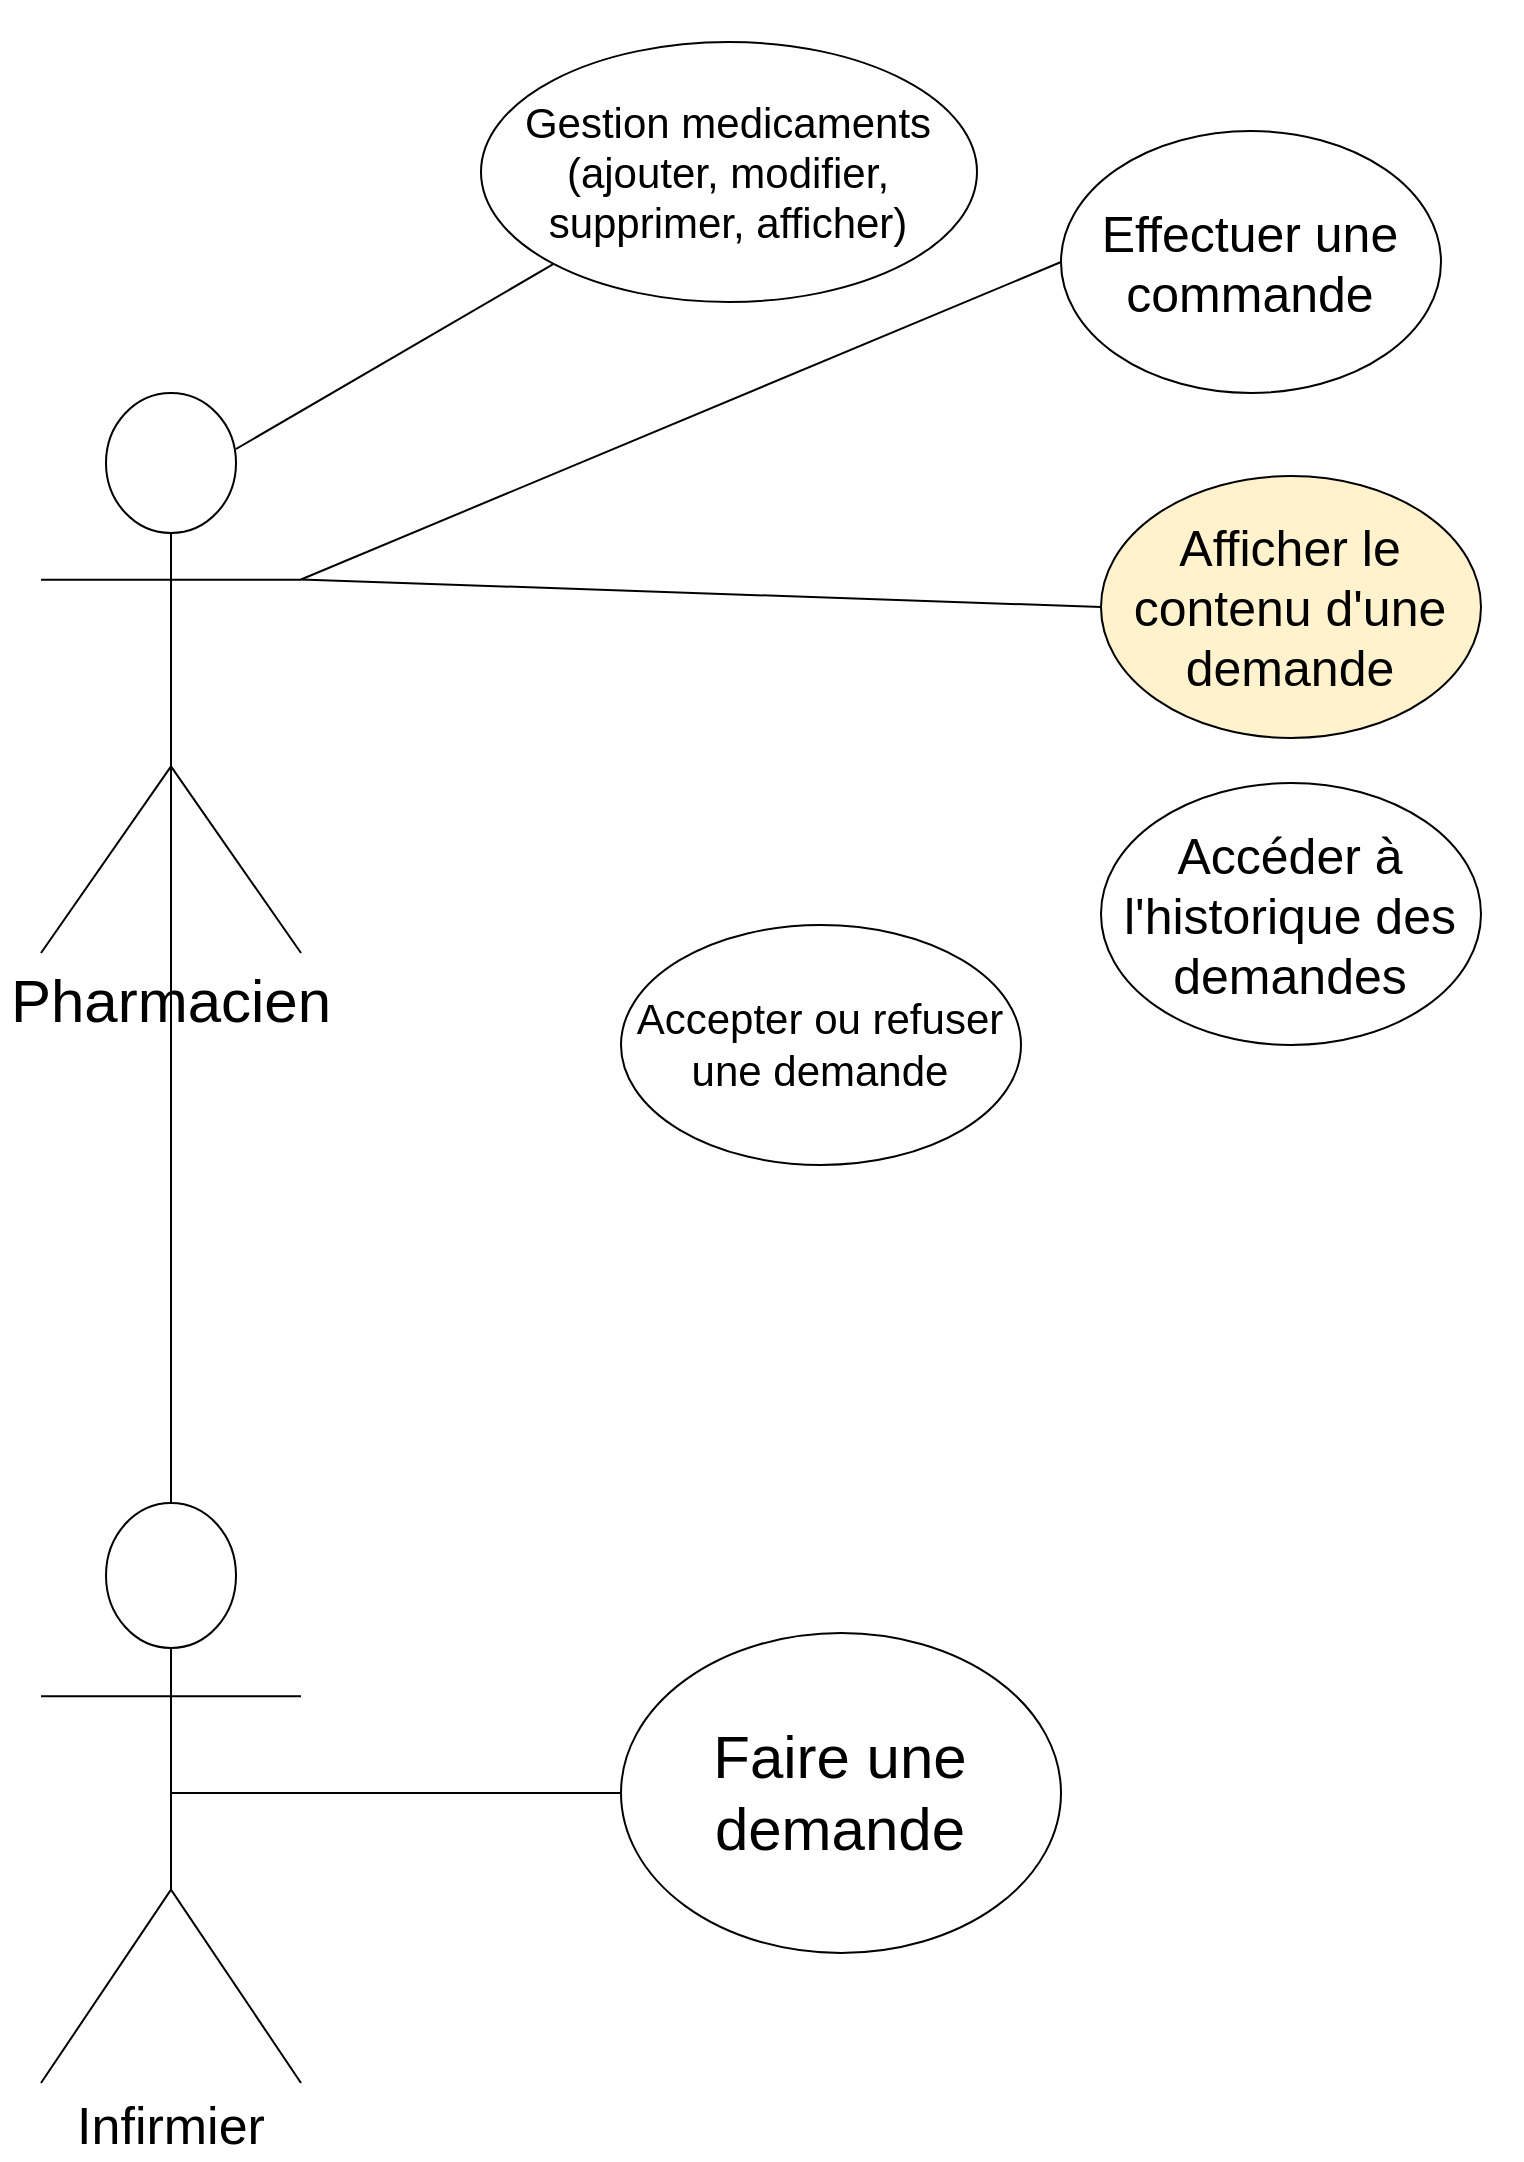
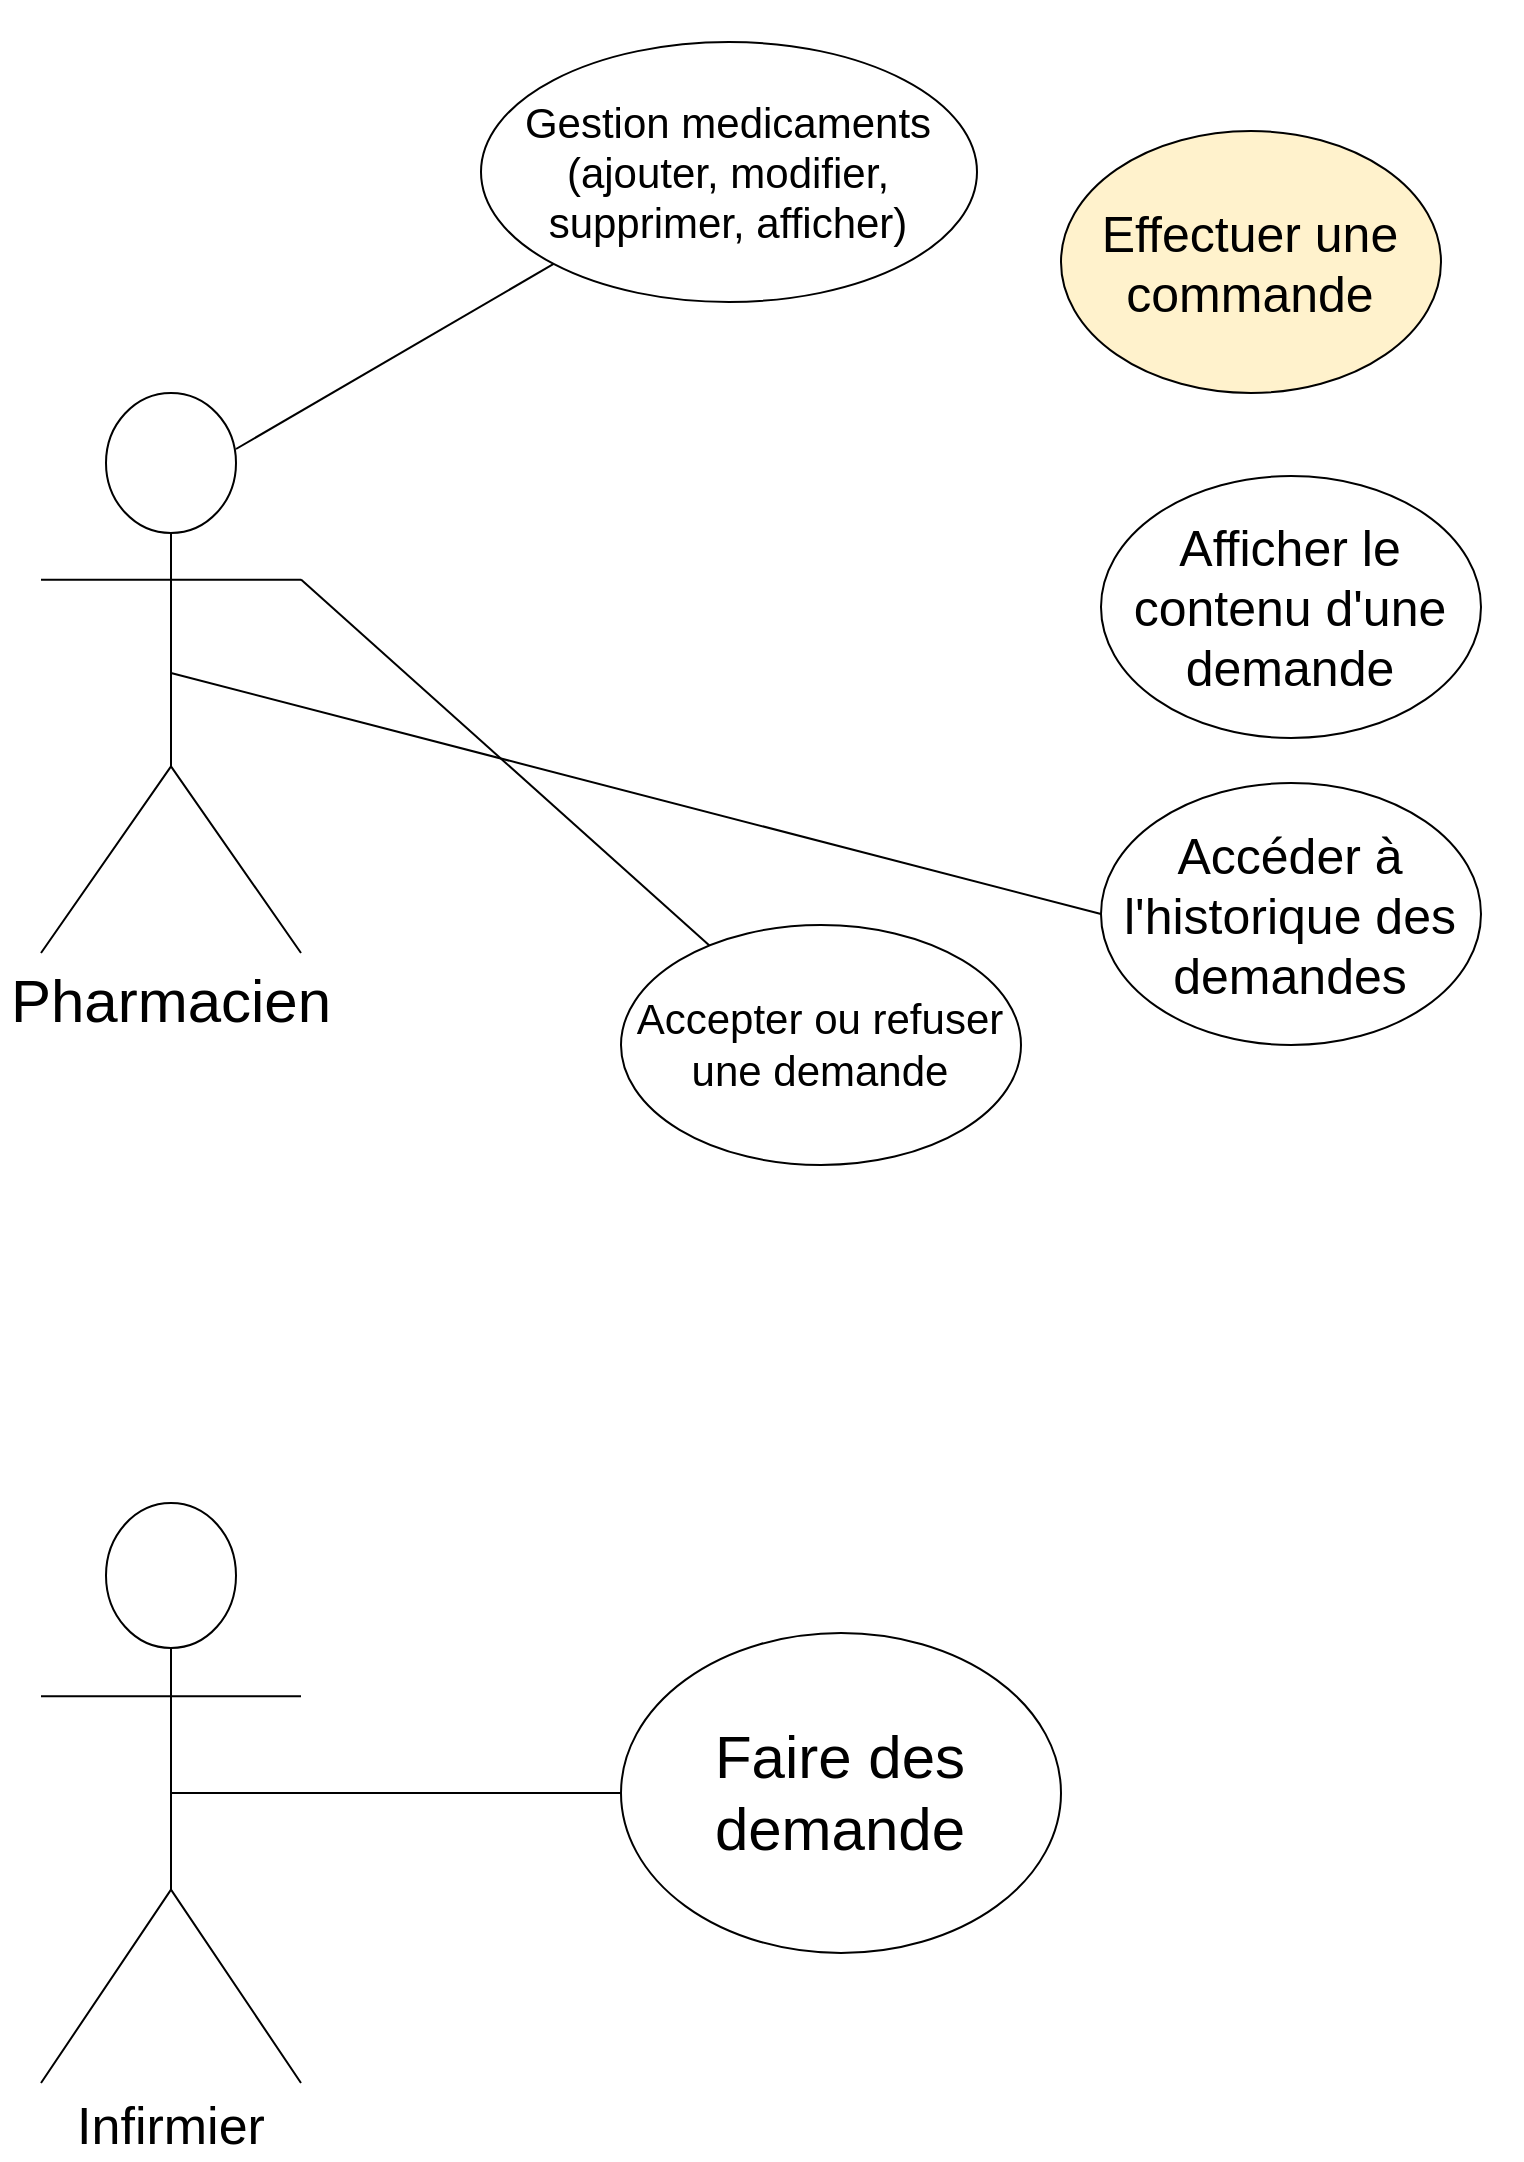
(1251, 262) -> (1251, 262)
(683, 420) -> none
(704, 593) -> (608, 855)
(1291, 607) -> (1291, 607)
(171, 1137) -> (804, 837)
(841, 1793) -> (841, 1793)
